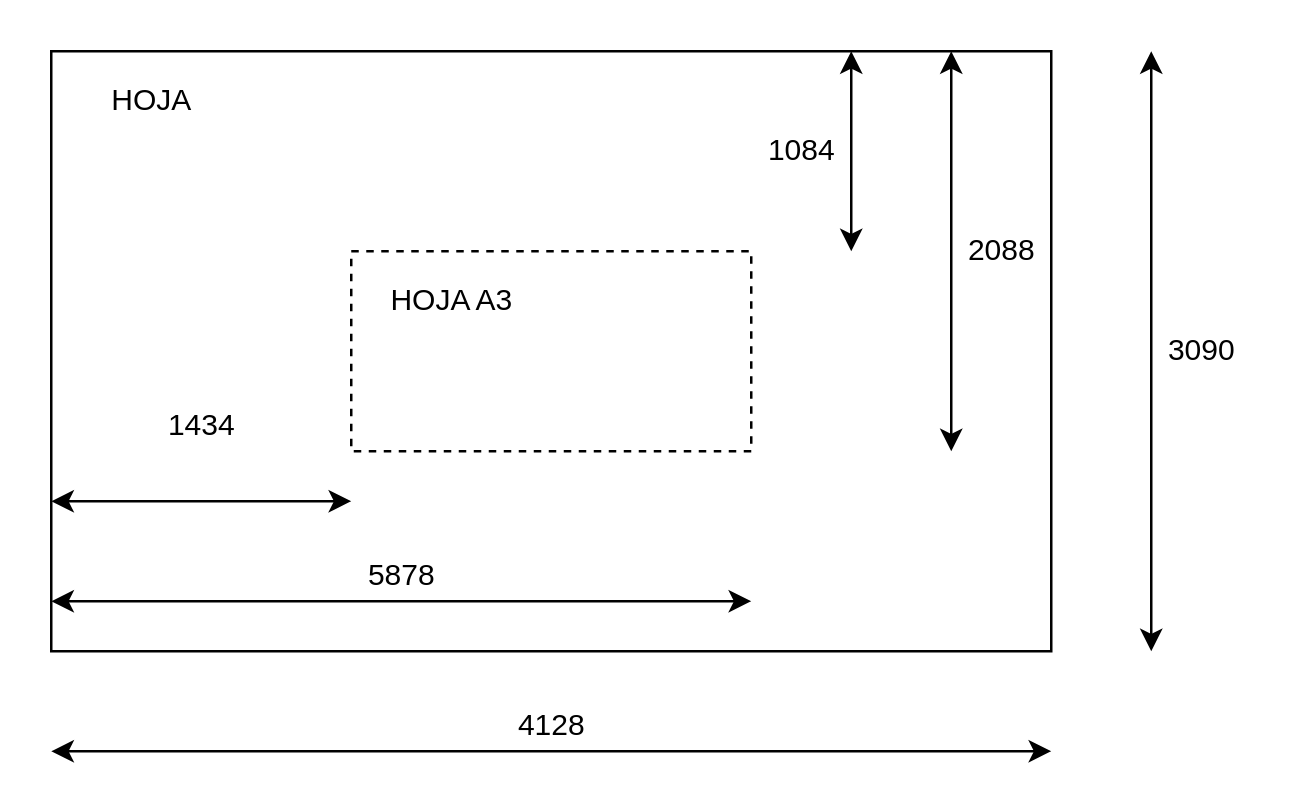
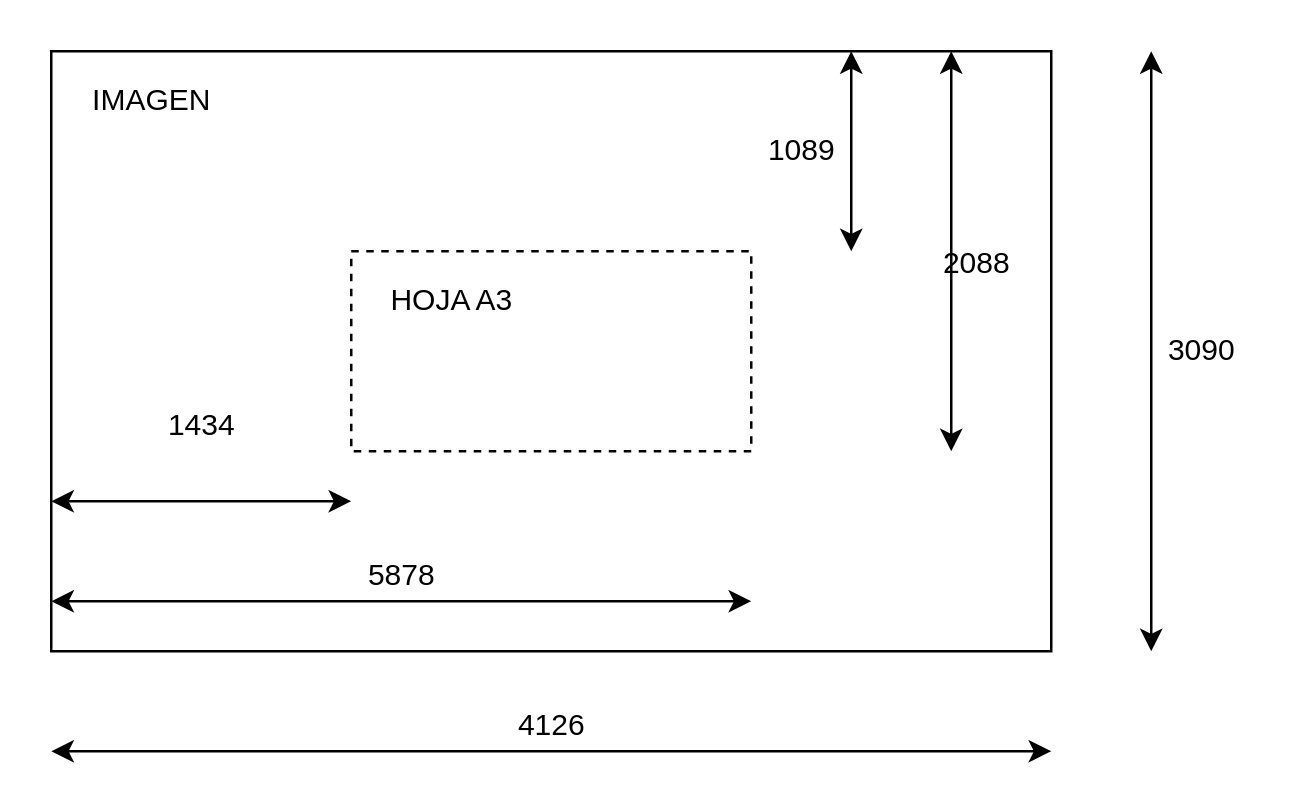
(153, 101) -> (153, 101)
(803, 151) -> (803, 151)
(1001, 251) -> (976, 264)
(553, 726) -> (553, 726)
